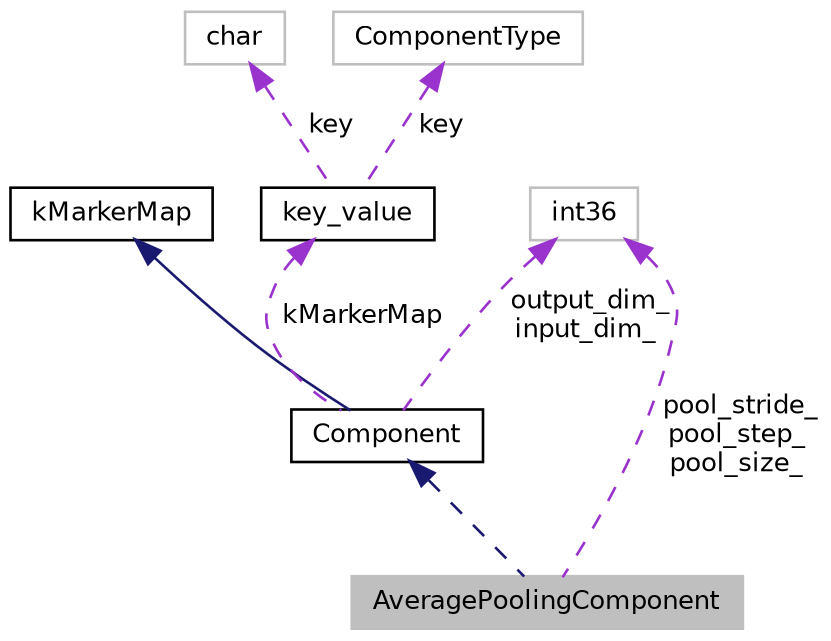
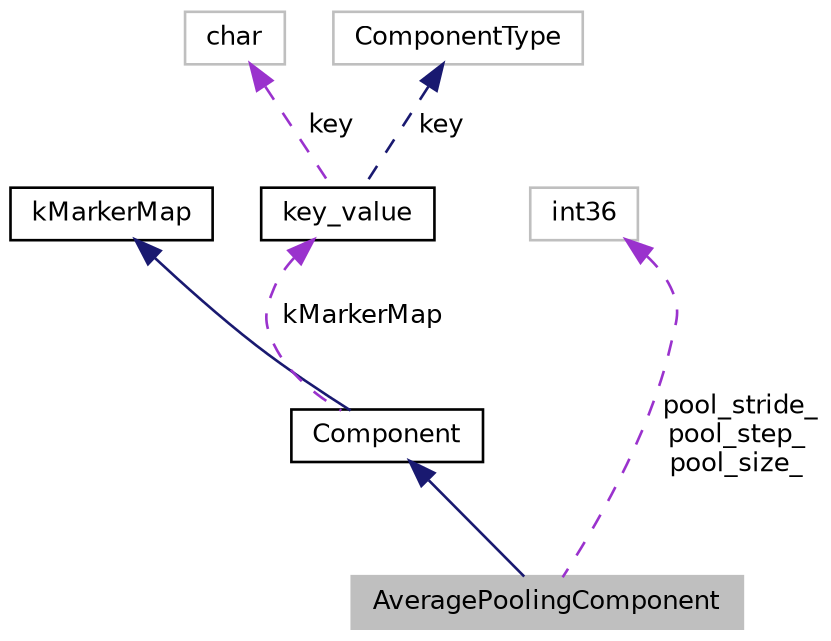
(395, 138) -> (395, 138)
(465, 330) -> none
(476, 528) -> (476, 528)
